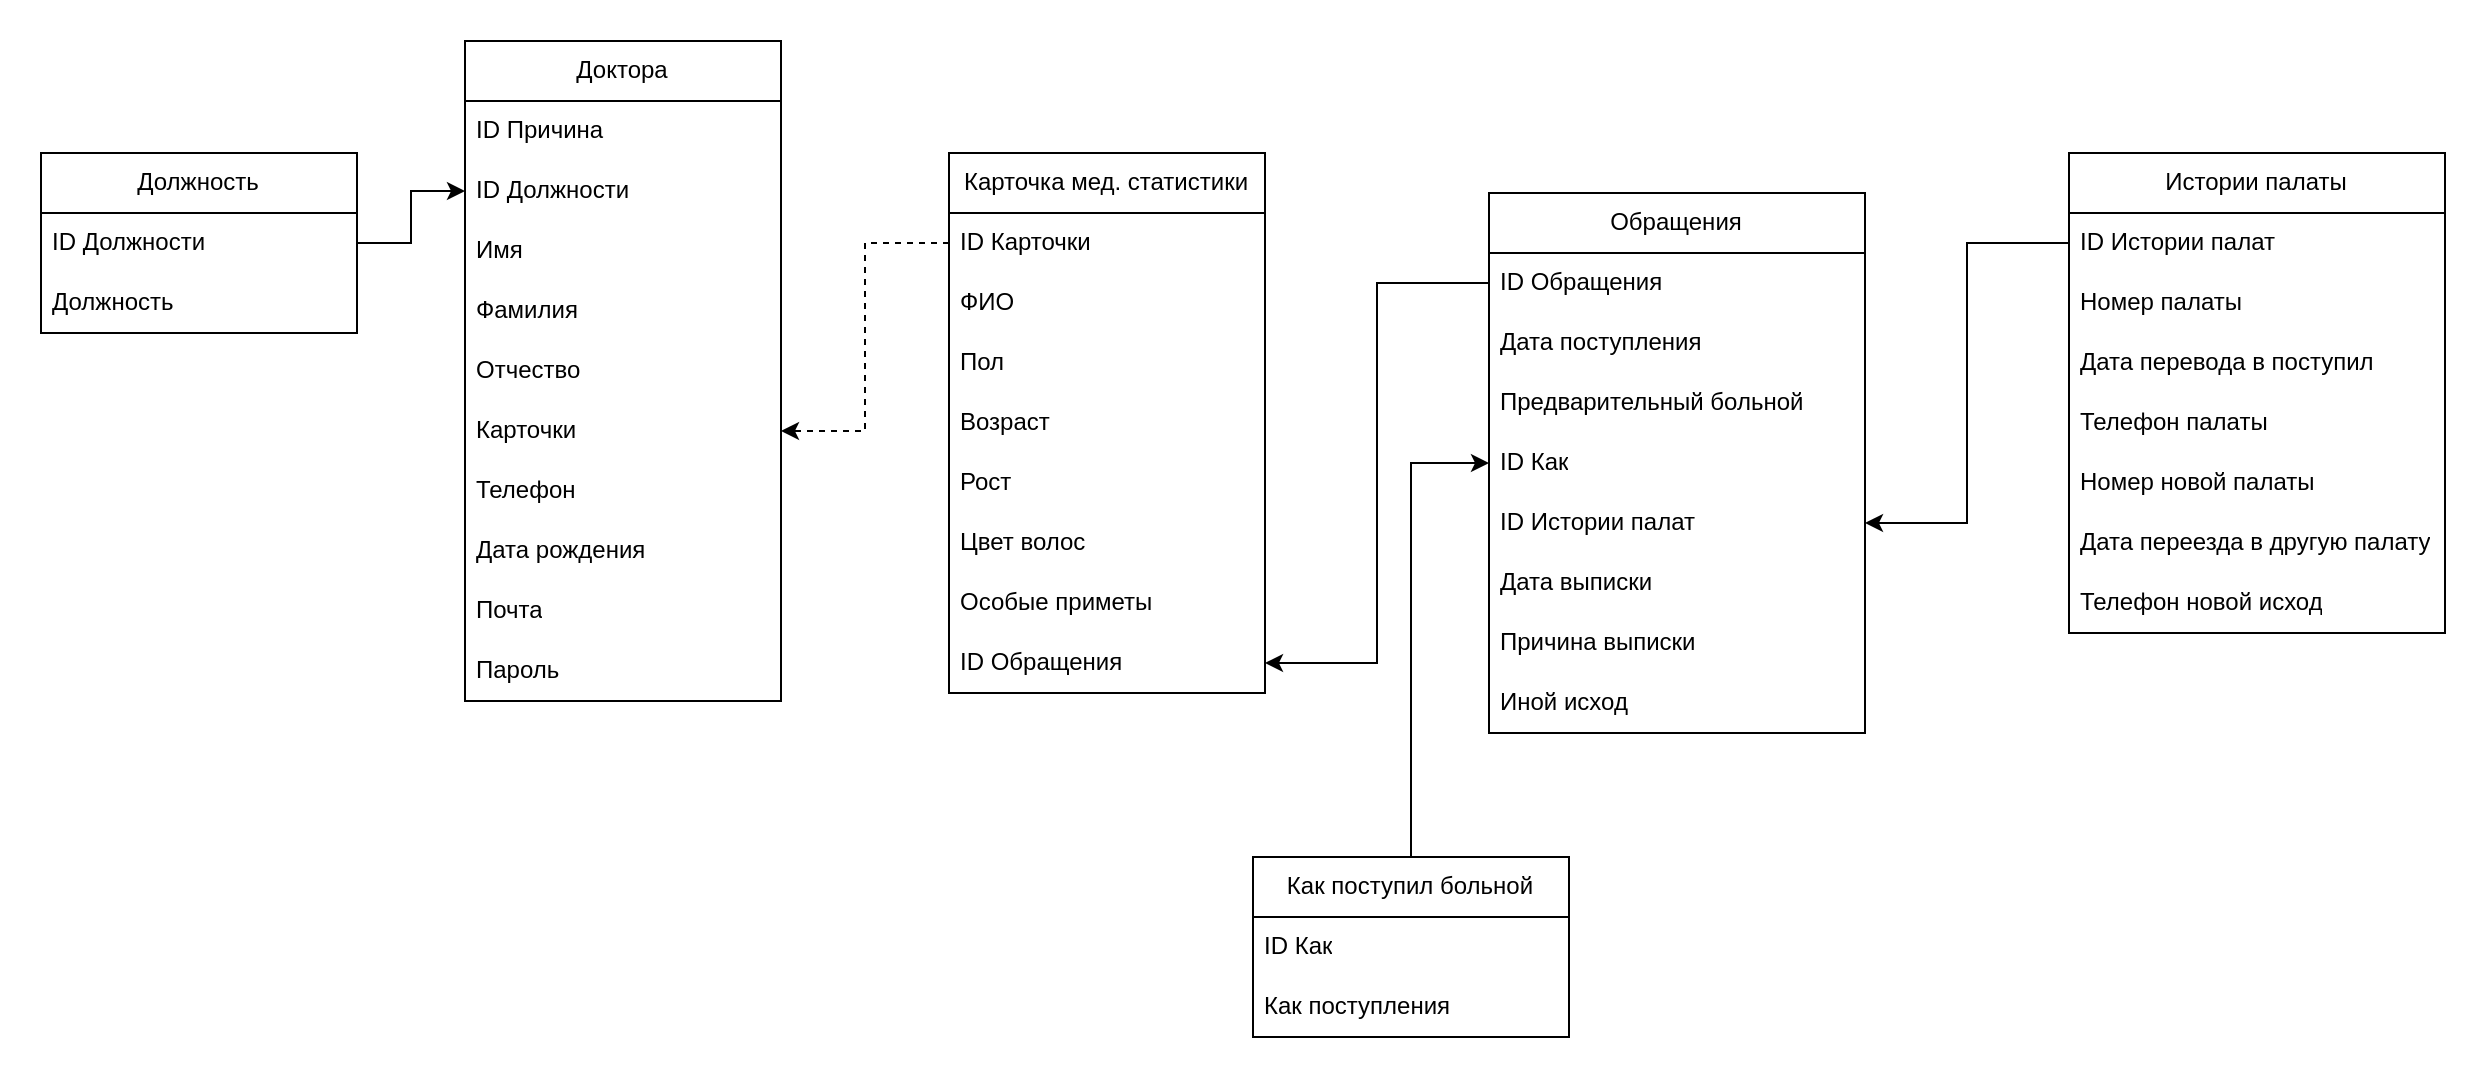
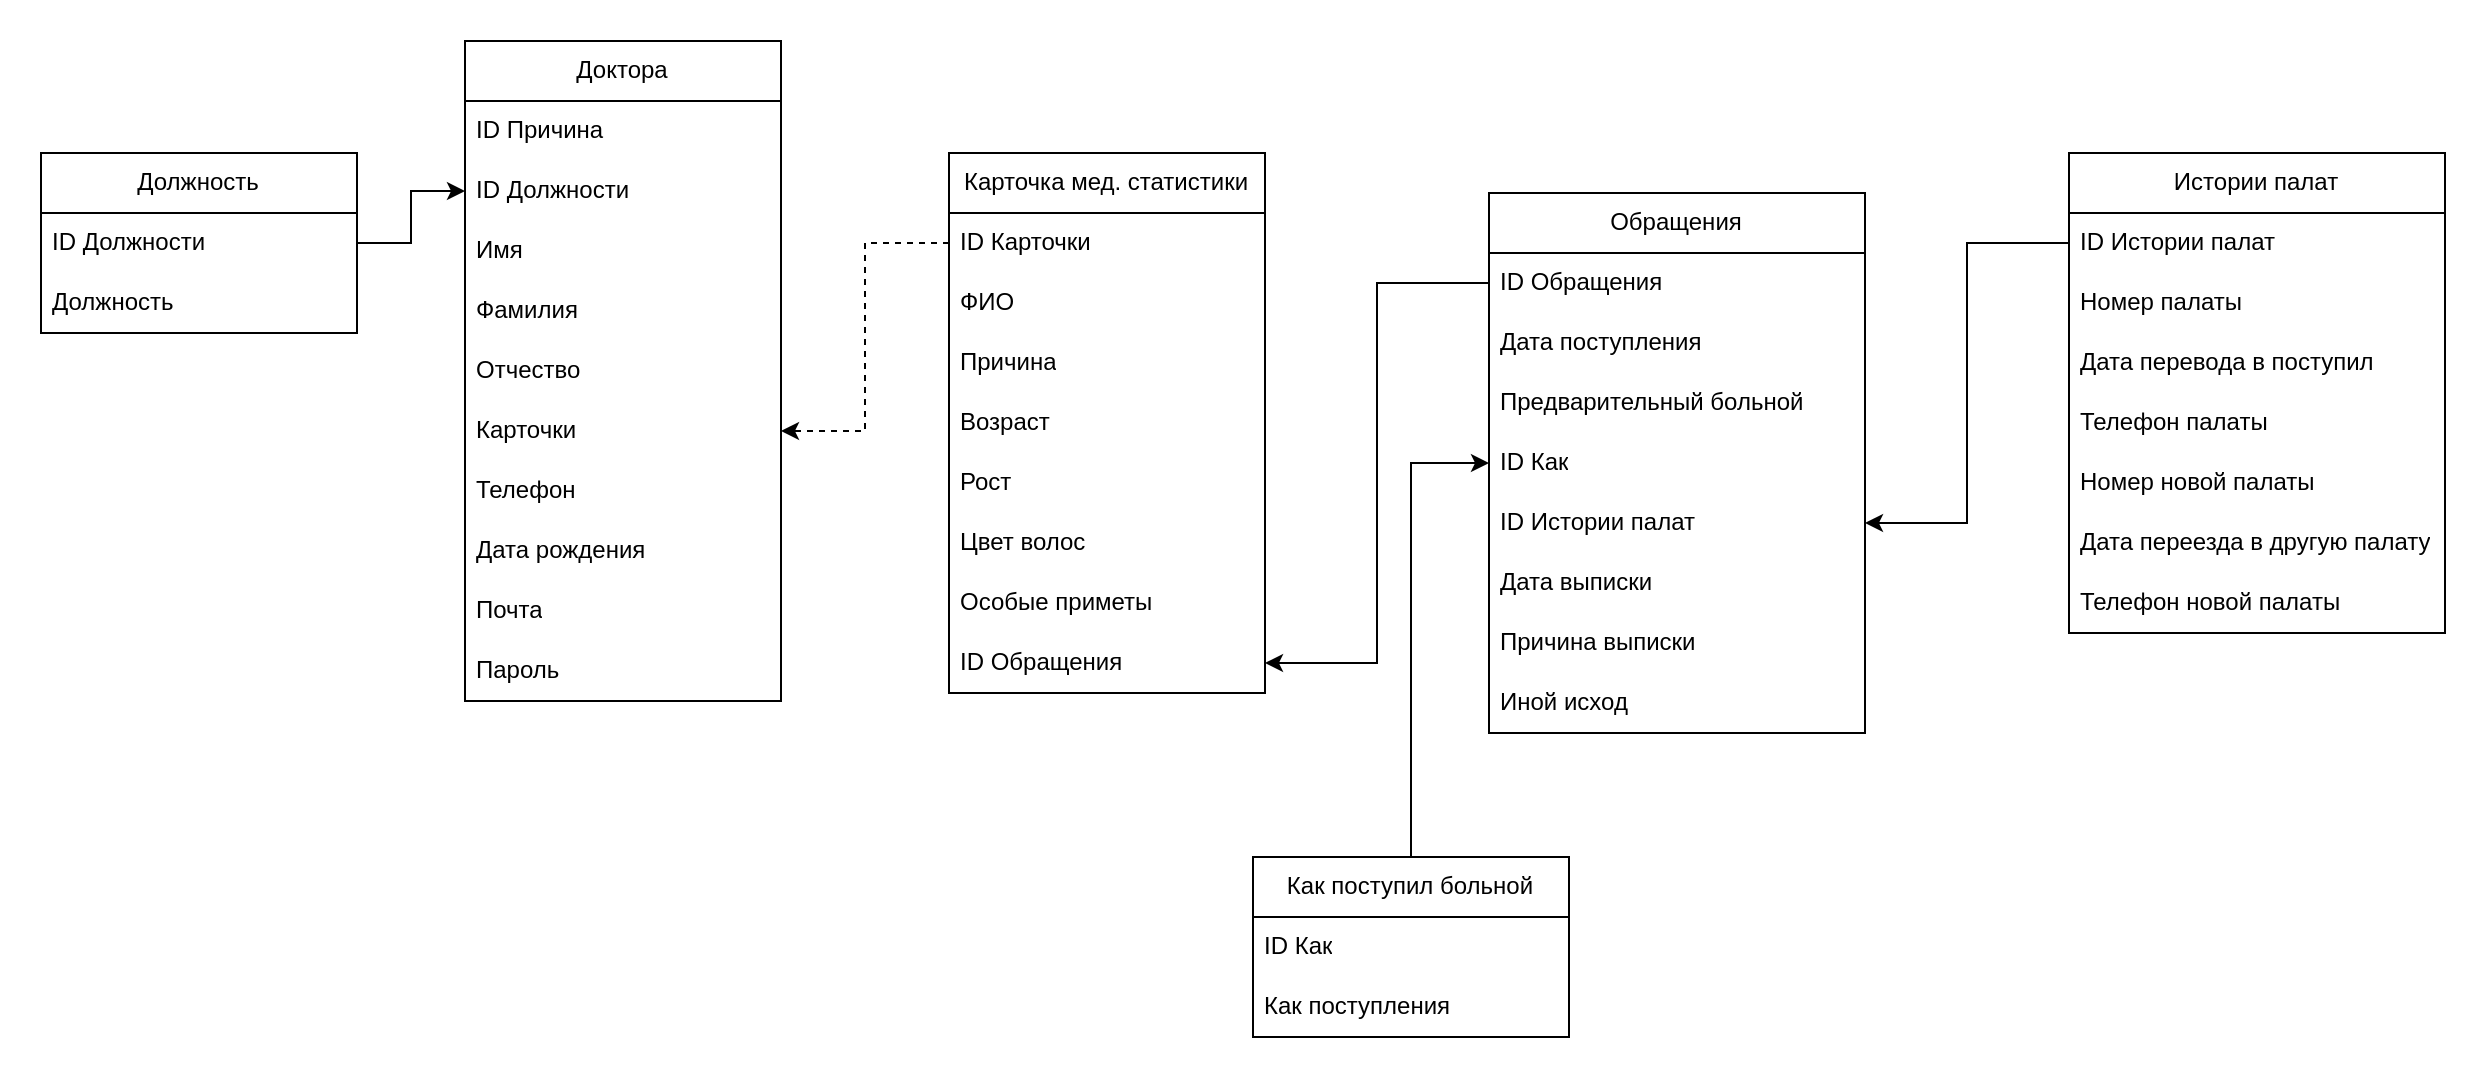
(2257, 183) -> (2257, 183)
(981, 363) -> (1008, 363)
(2202, 603) -> (2209, 603)
